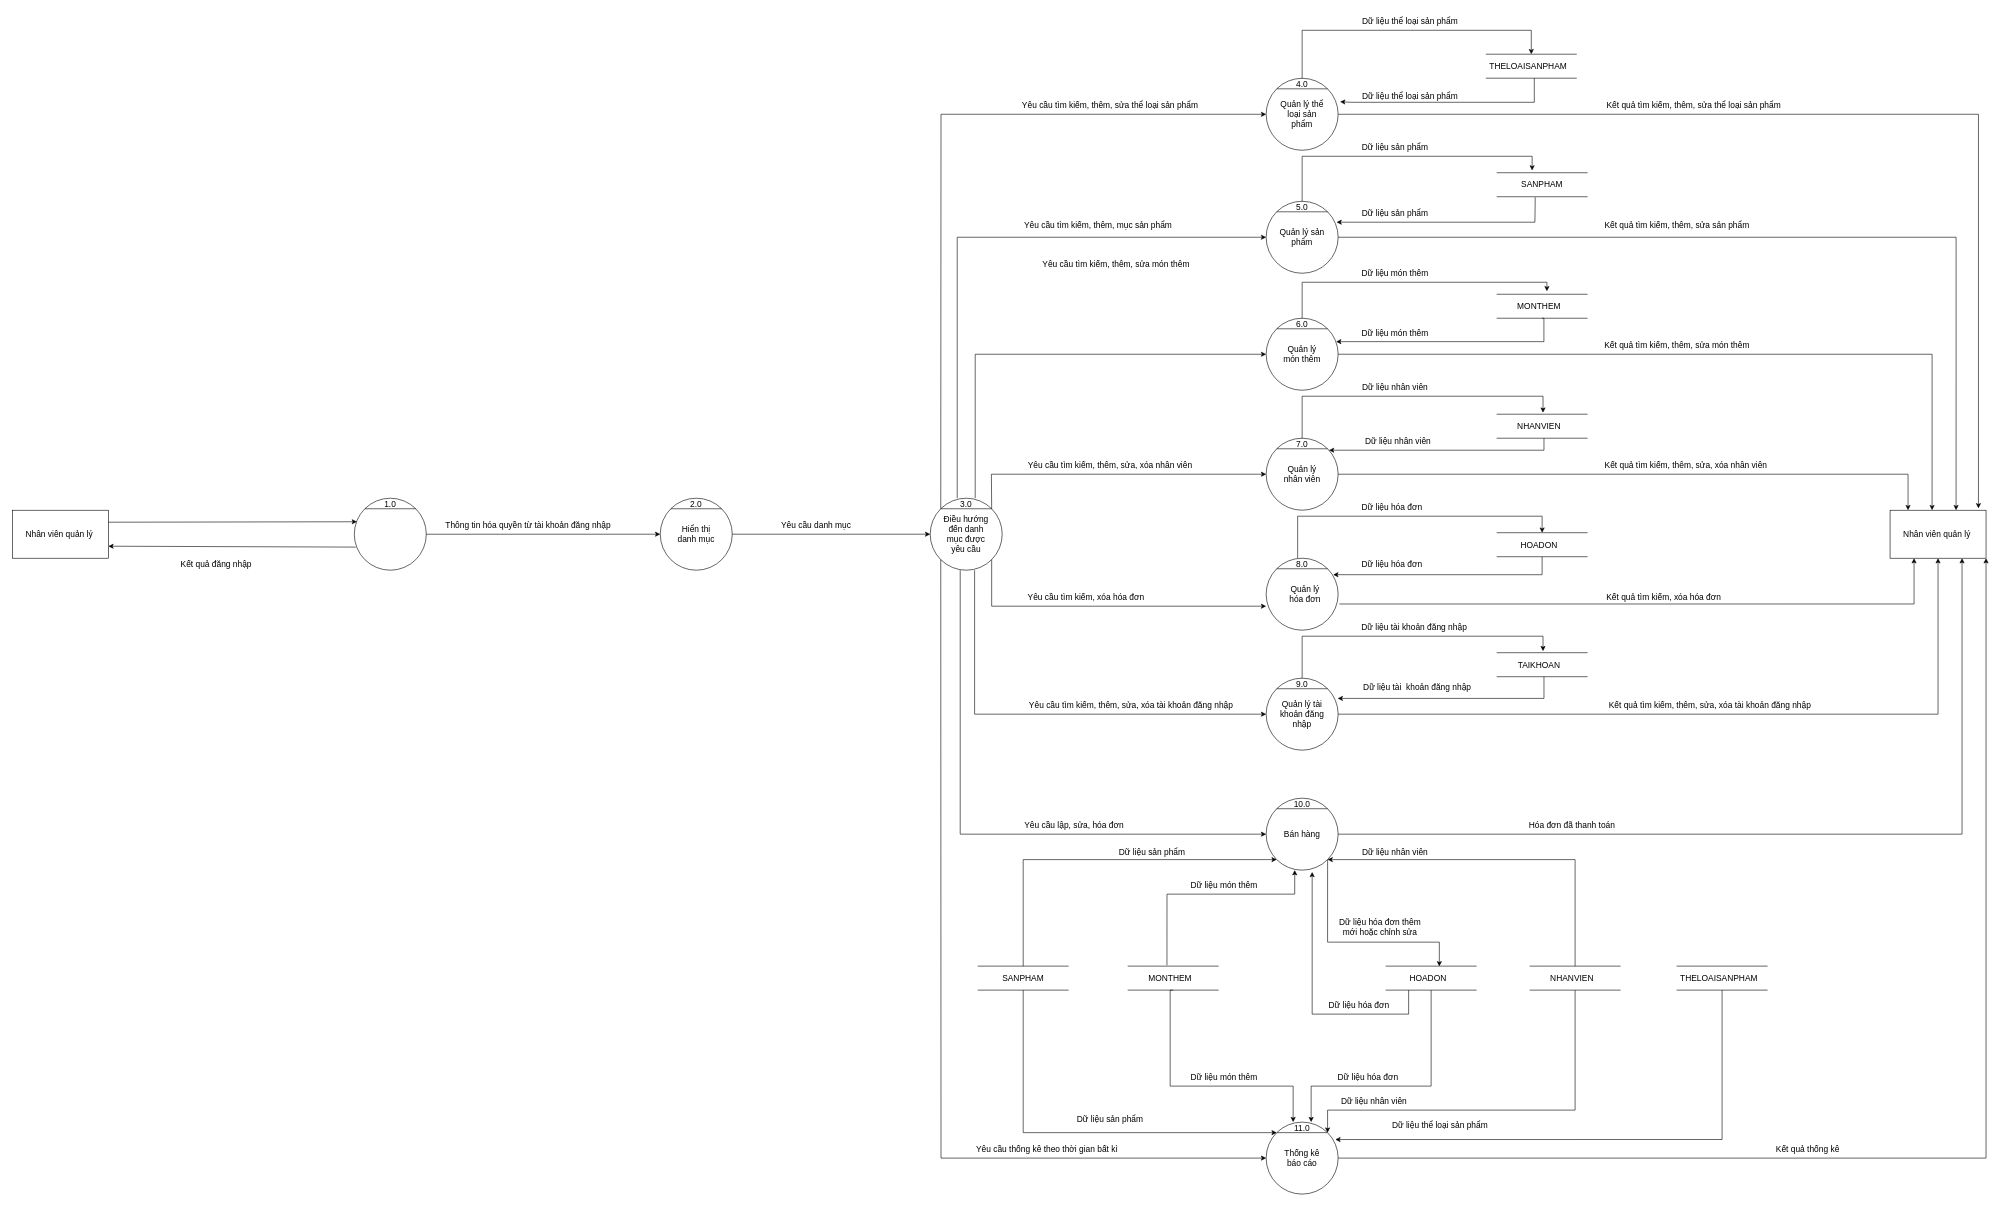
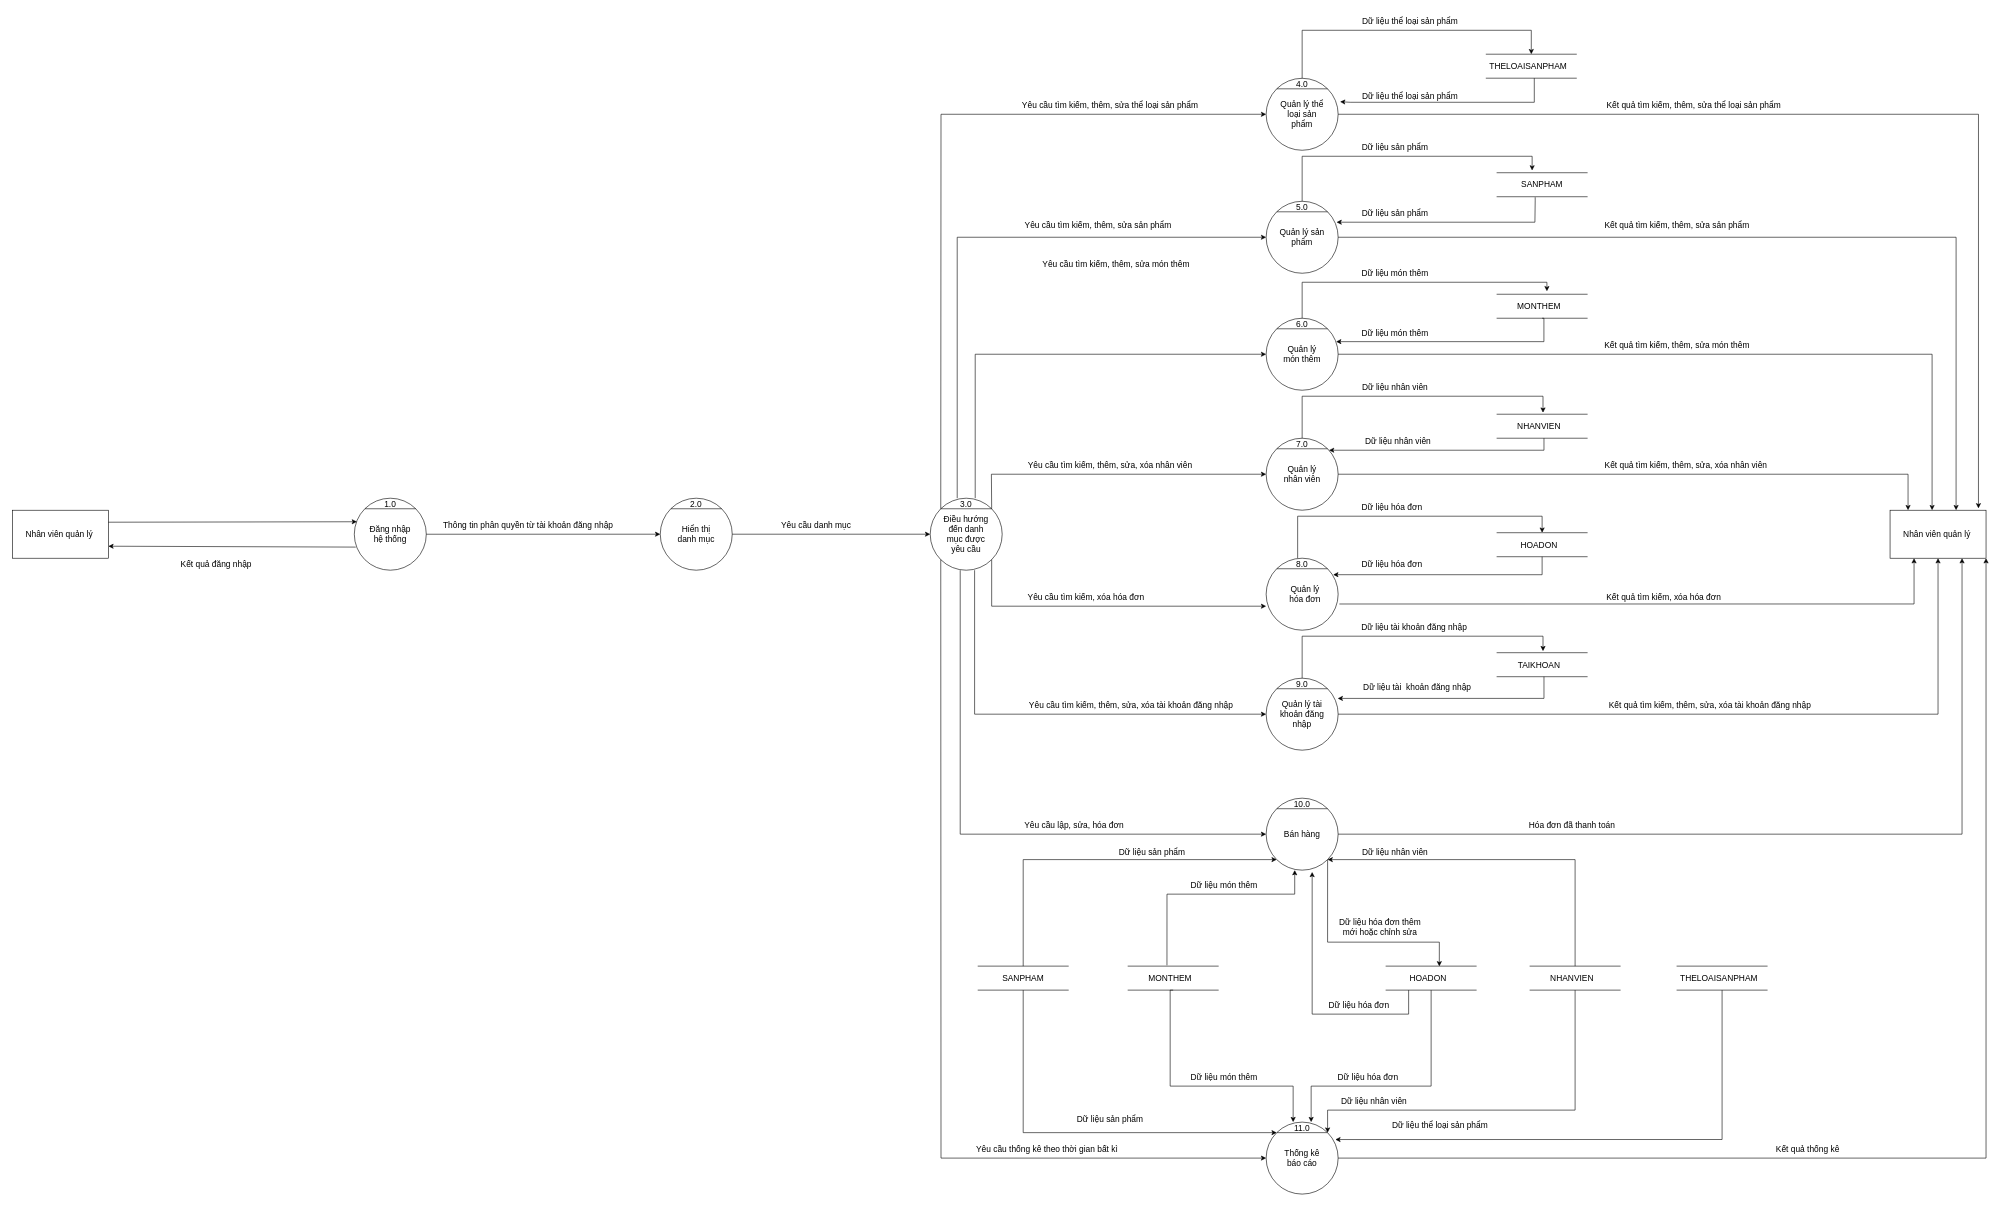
(1098, 225) -> (1098, 225)
(528, 525) -> (528, 525)
none -> (390, 534)
